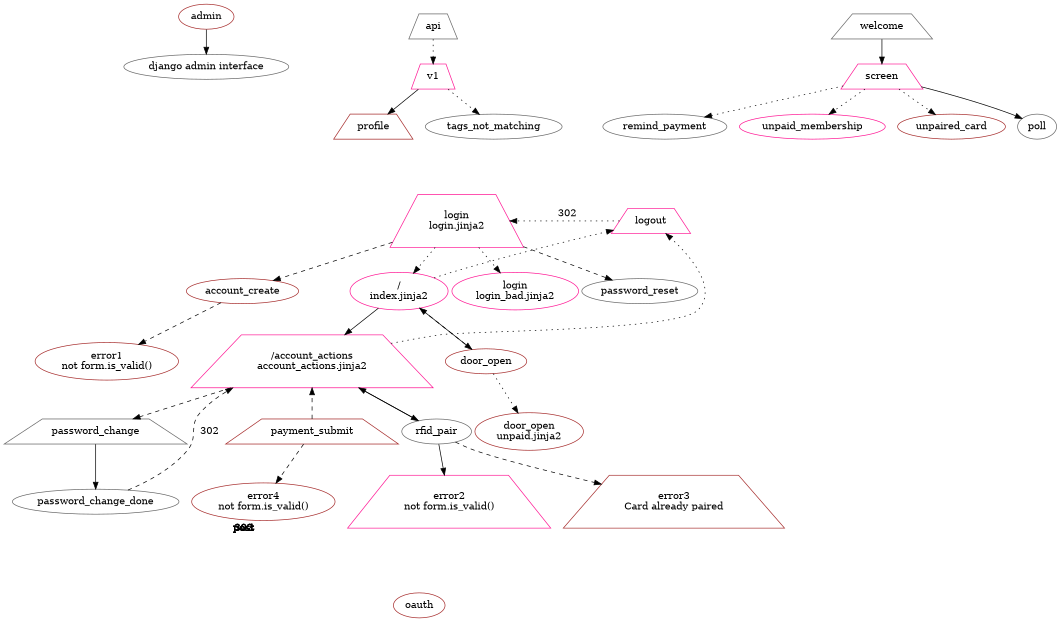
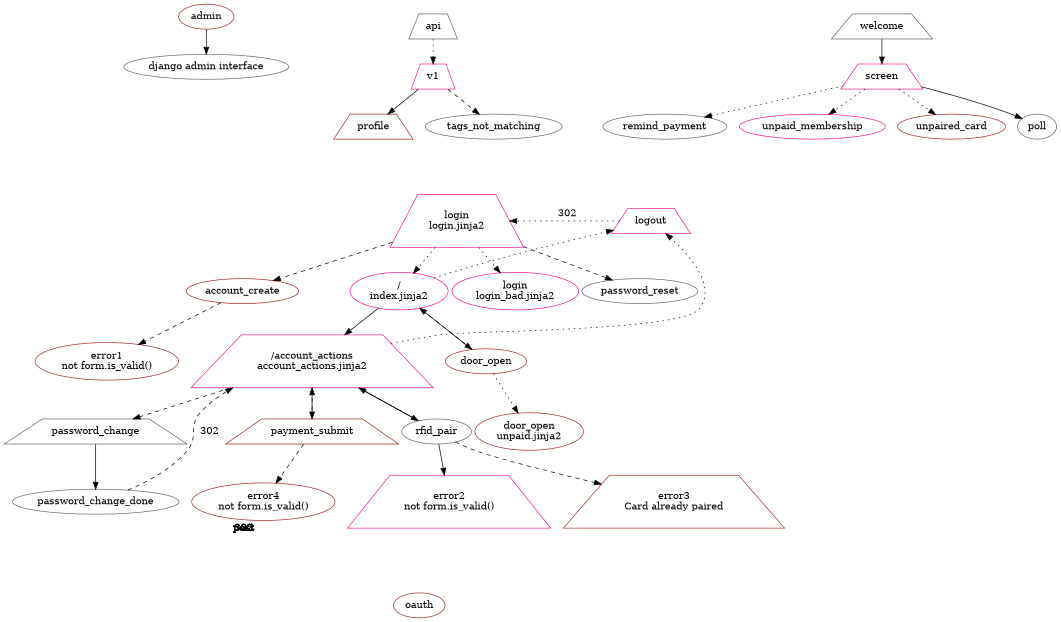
(461, 100) -> (461, 100)
none -> (312, 400)
